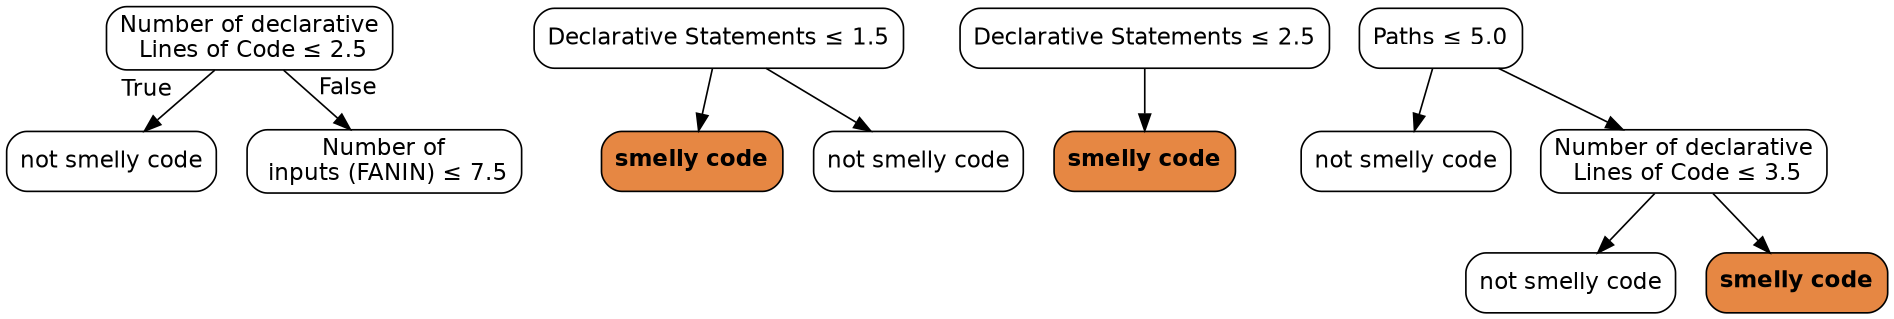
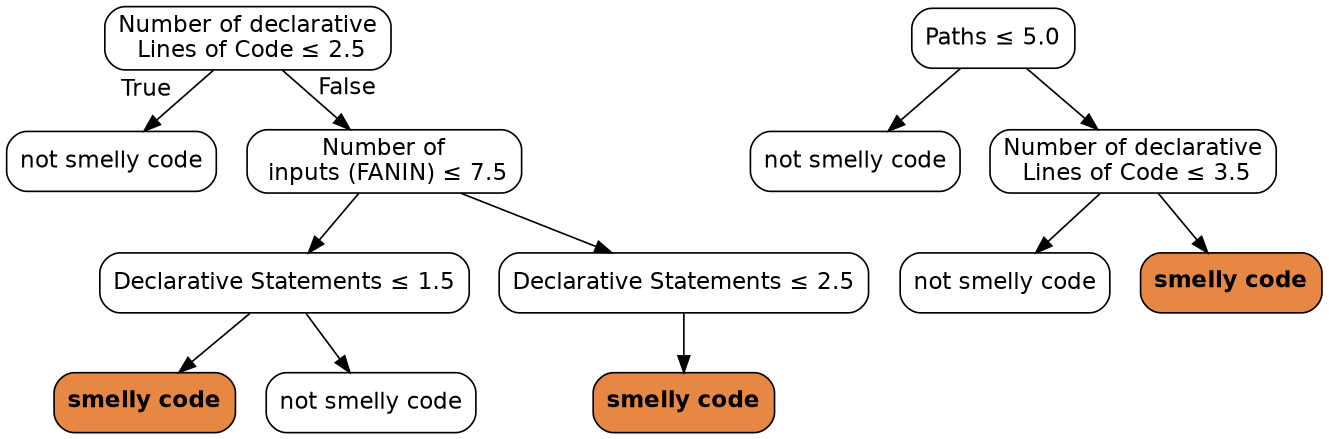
none -> (339, 217)
none -> (528, 220)
